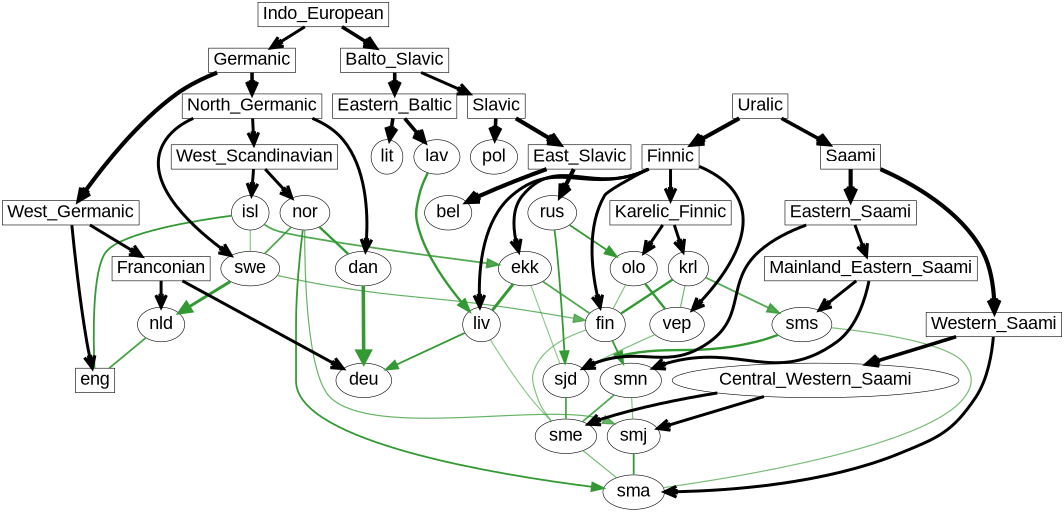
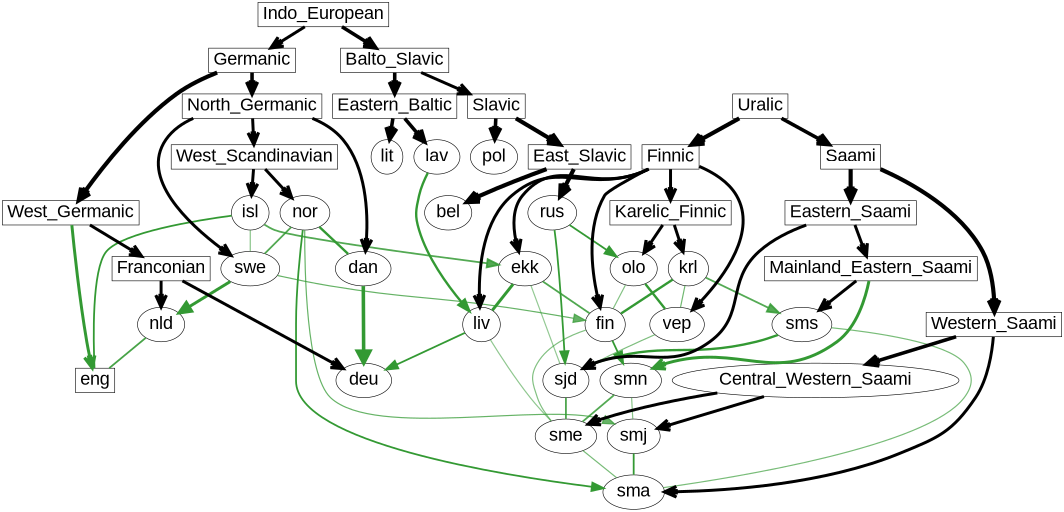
(79, 291) -> (79, 291)
(787, 362) -> (787, 362)
